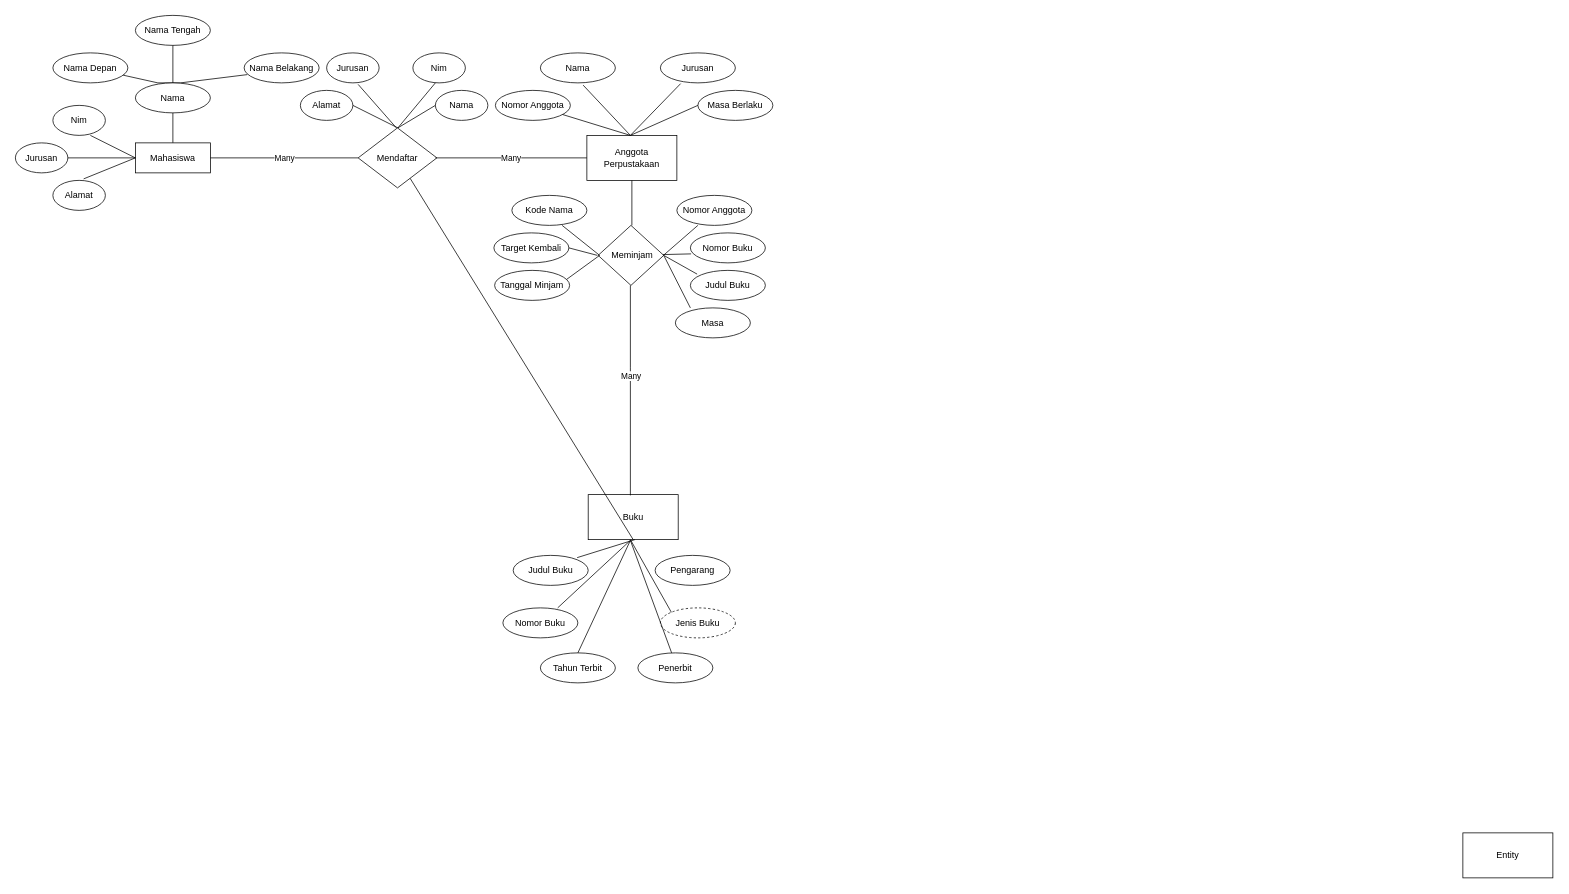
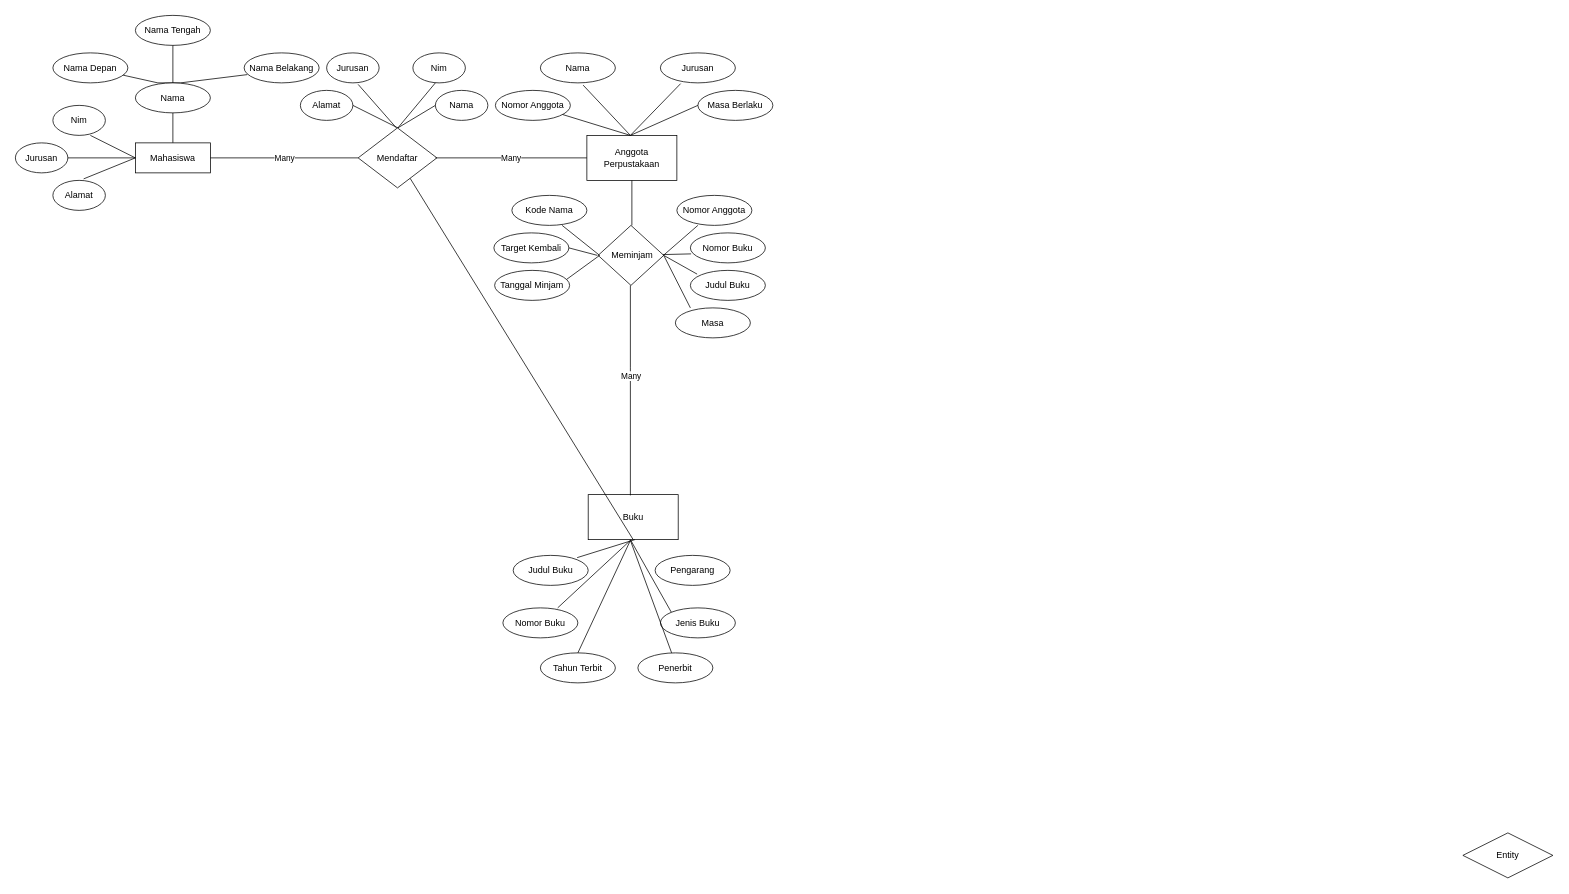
(698, 623) -> (698, 623)
(1508, 855) -> (1508, 855)
